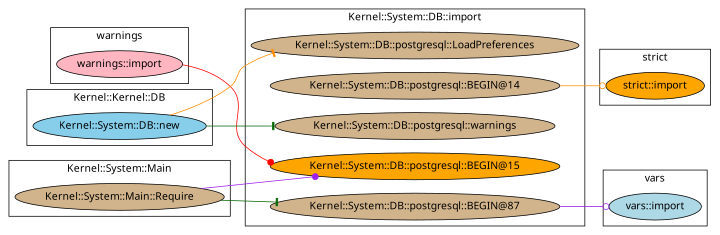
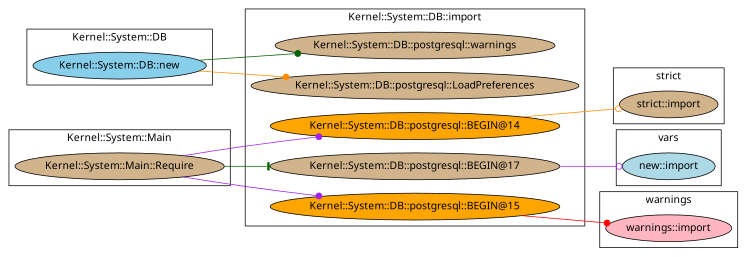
(415, 86) -> (415, 126)
(655, 86) -> (669, 104)
(225, 90) -> (239, 74)
(120, 98) -> (120, 38)
(238, 104) -> (563, 219)
(231, 126) -> (252, 57)
none -> (253, 145)
(415, 207) -> (415, 166)
(655, 207) -> (669, 166)
